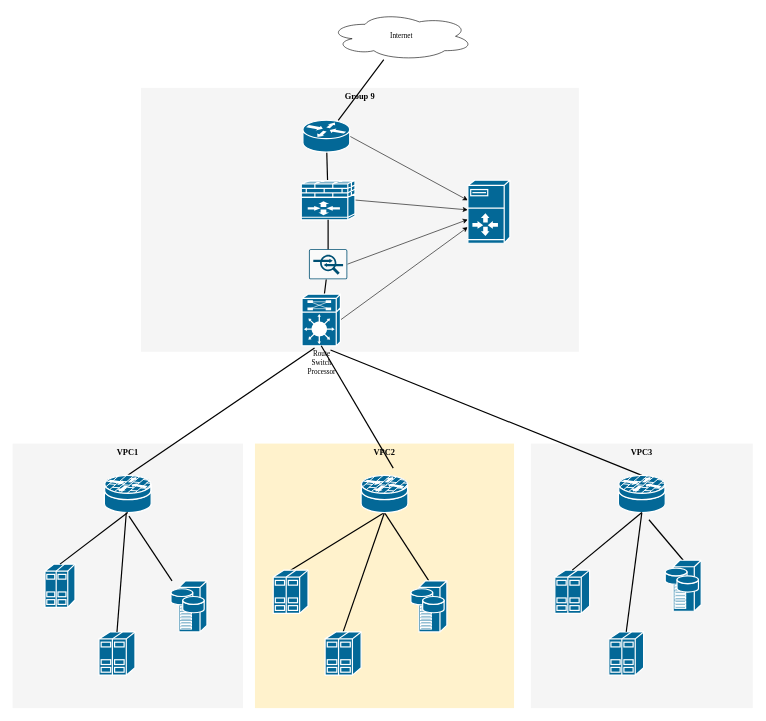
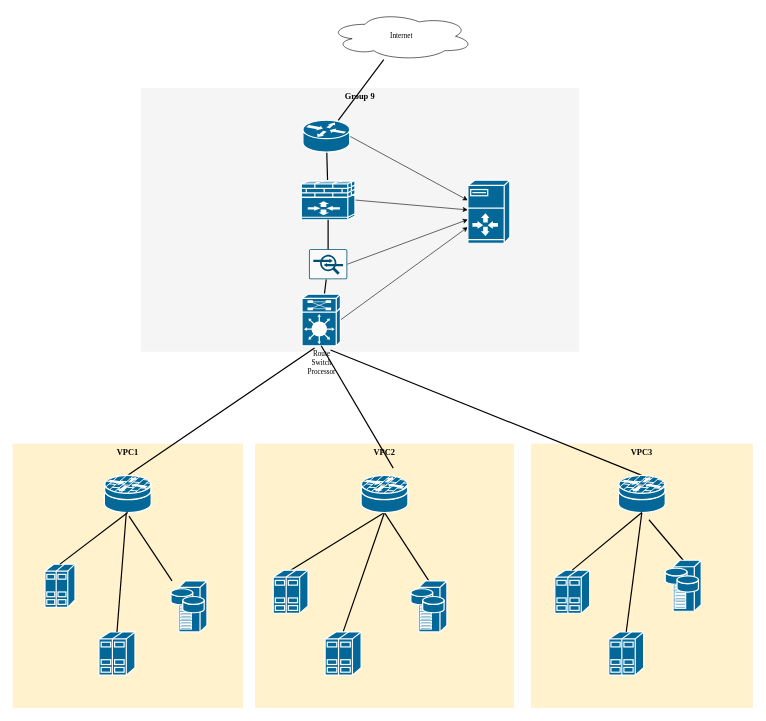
(128, 576) -> (128, 576)
(642, 576) -> (642, 576)
